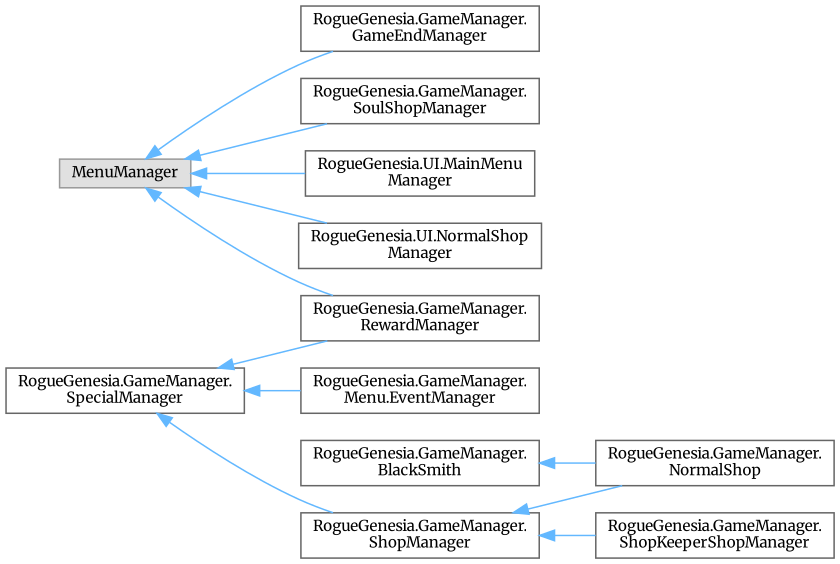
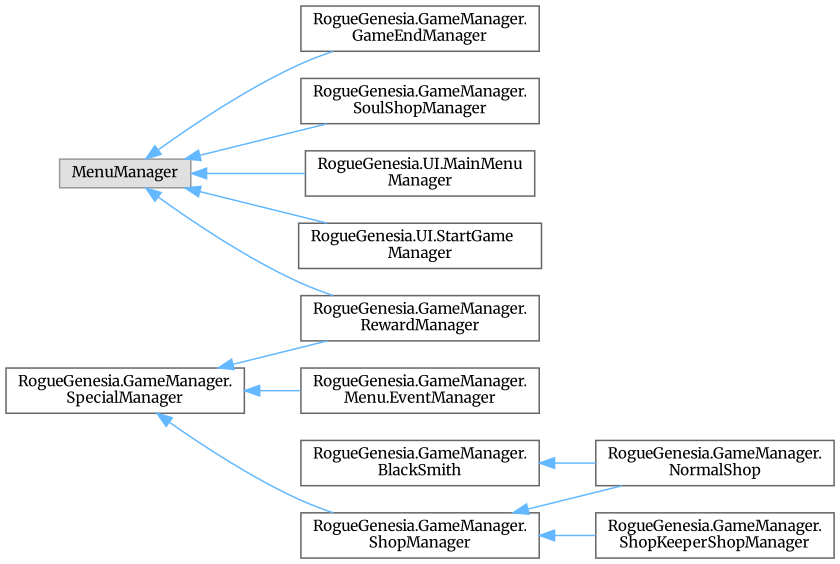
(420, 246) -> (420, 246)
